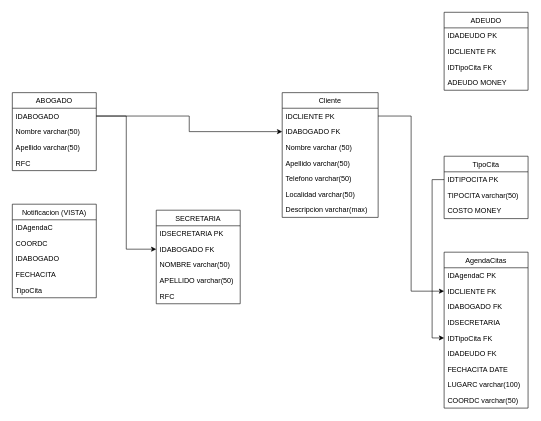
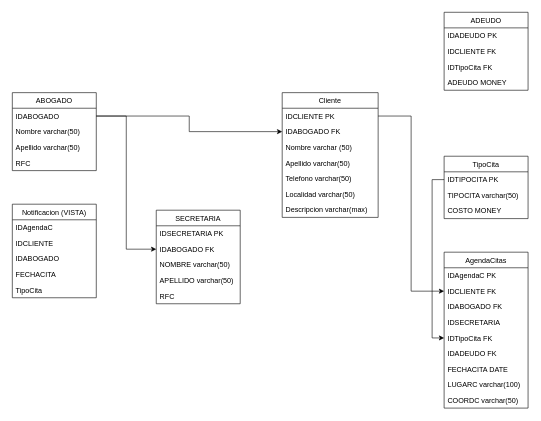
(28, 244) -> (34, 244)
